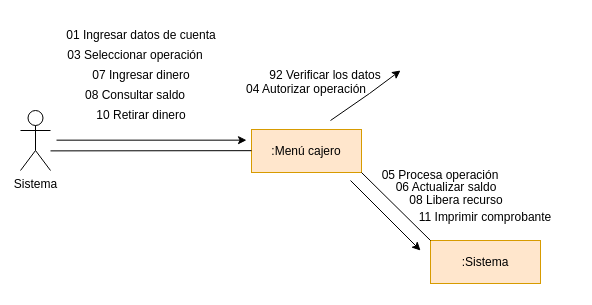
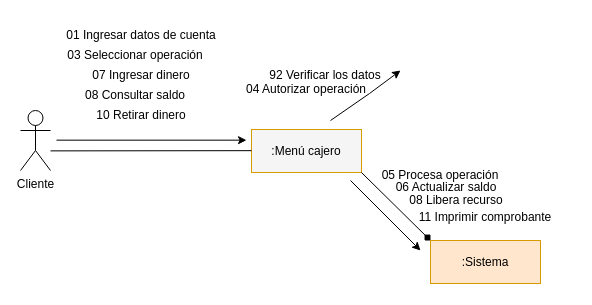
(307, 151) -> (307, 151)
(36, 185) -> (36, 185)
(427, 237) -> (424, 234)
